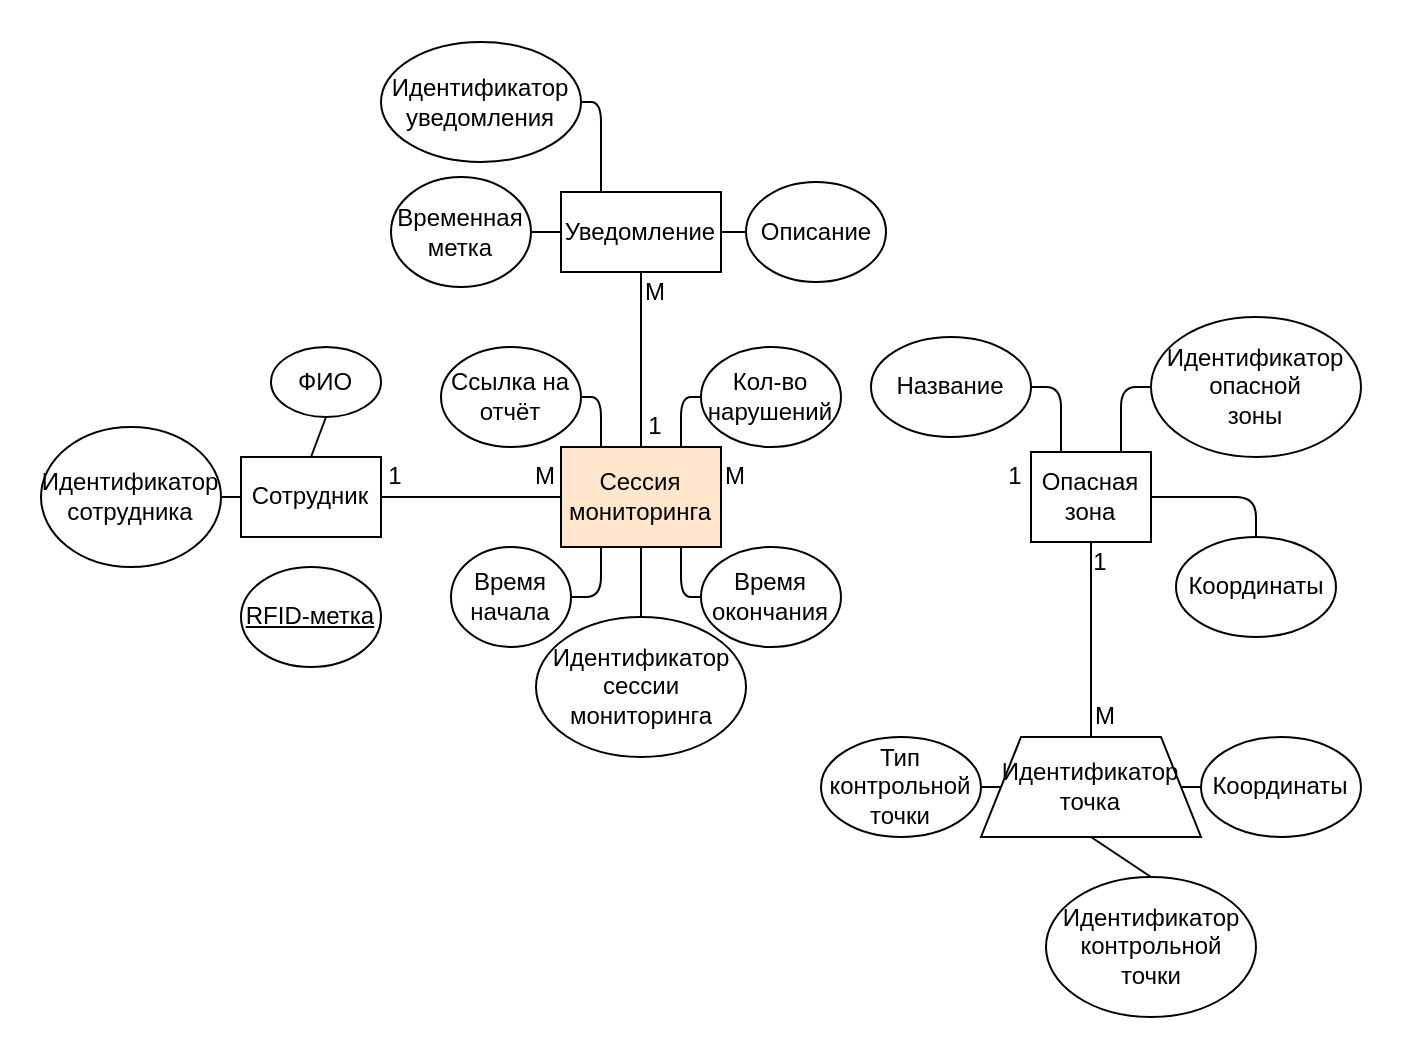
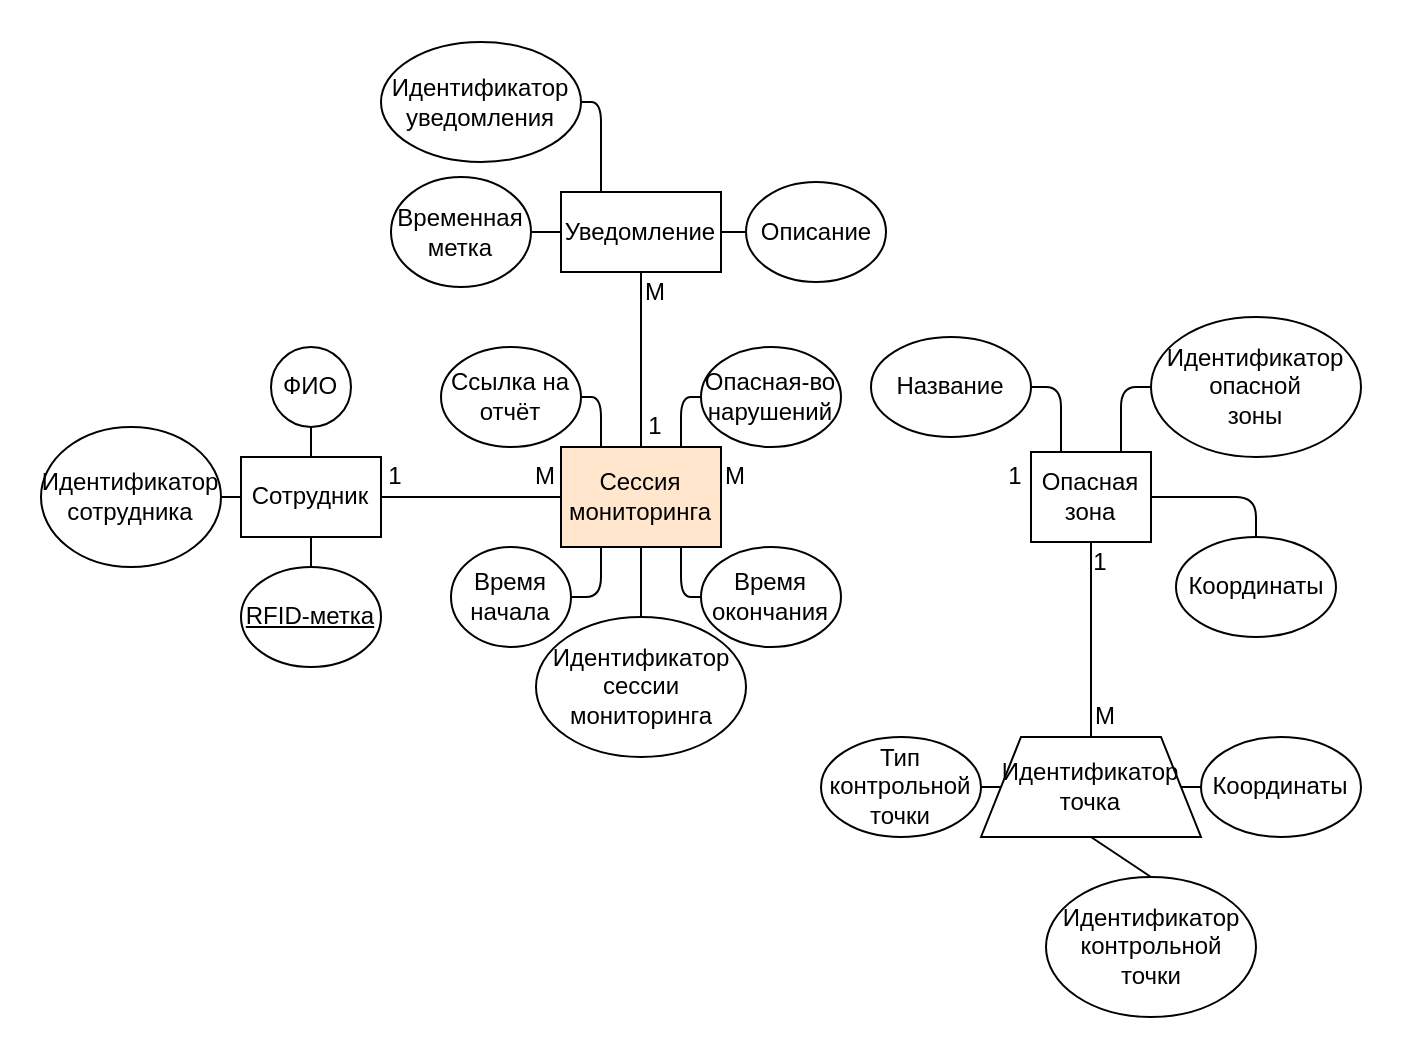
(326, 382) -> (311, 387)
(771, 397) -> (771, 397)
none -> (311, 552)
